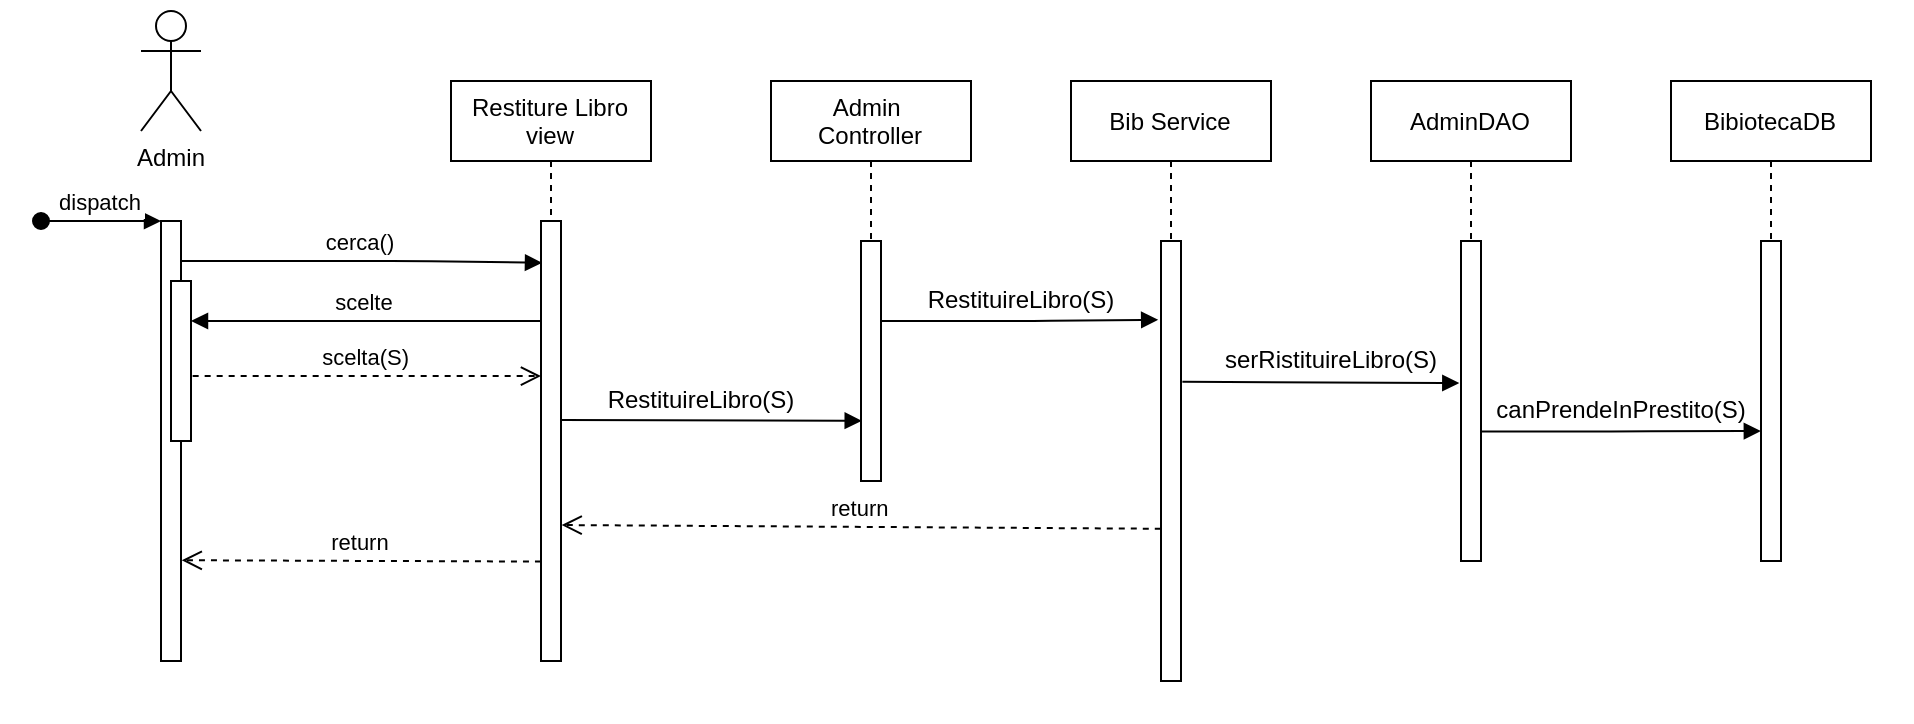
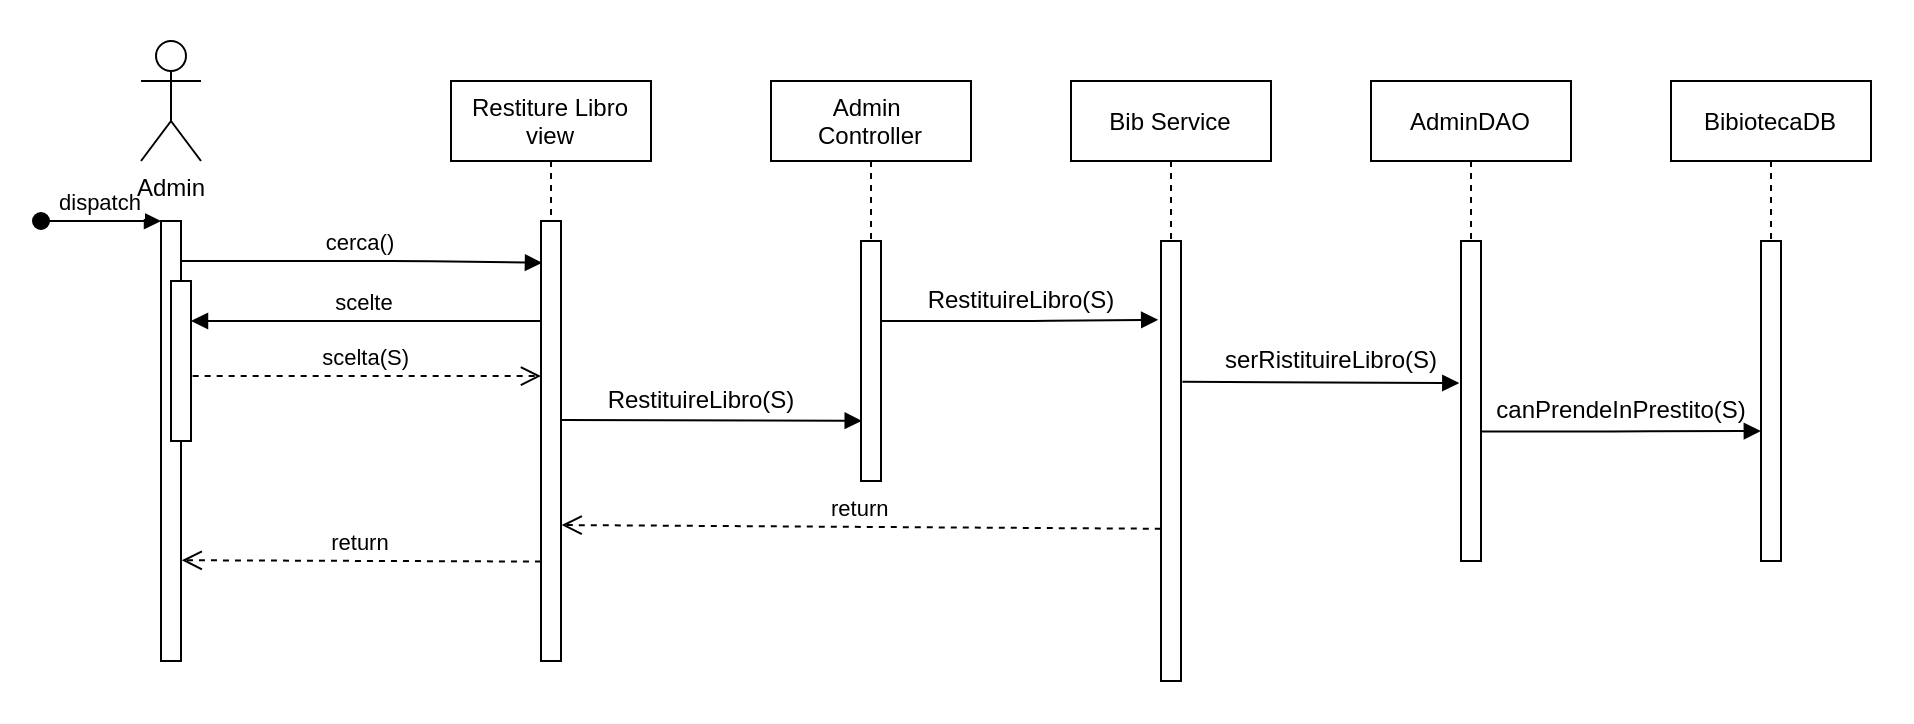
(171, 71) -> (171, 101)
